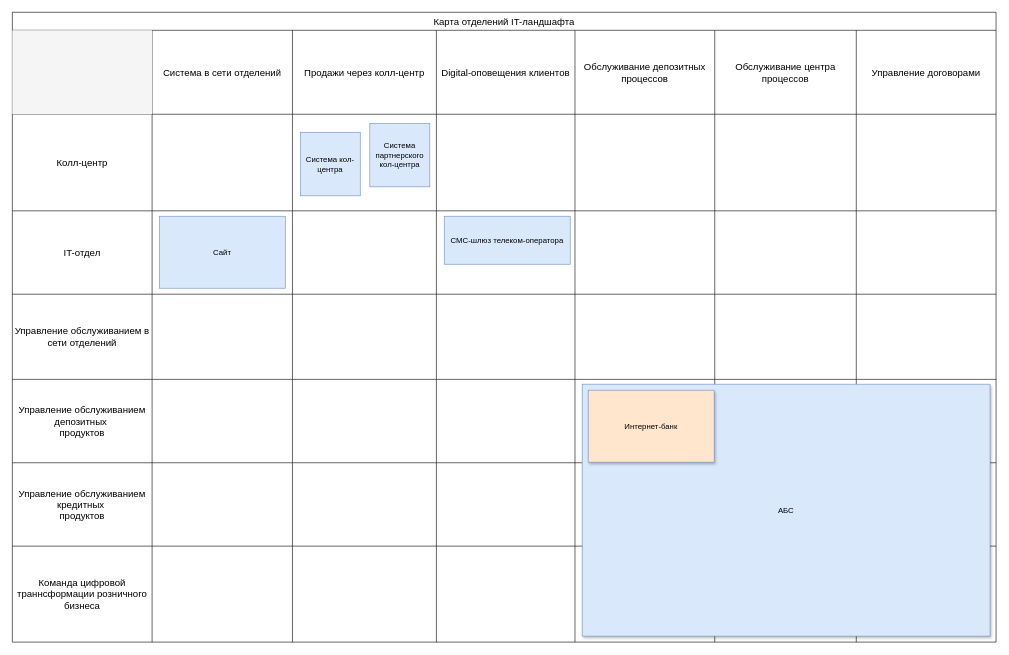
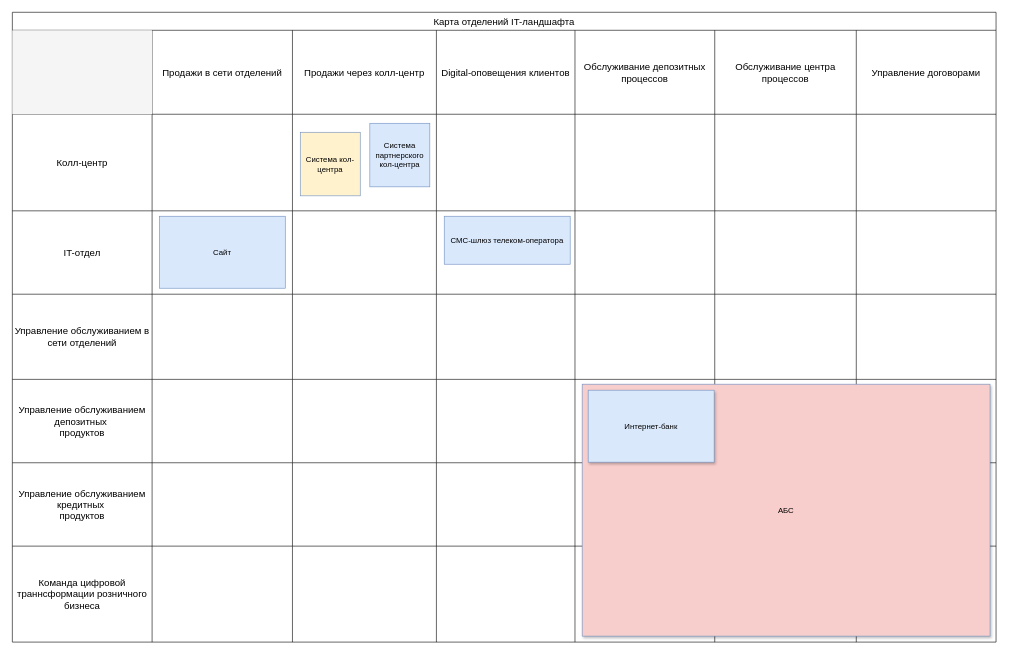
(222, 72) -> (222, 72)
(330, 164) -> (330, 164)
(651, 426) -> (651, 426)
(786, 510) -> (786, 510)
